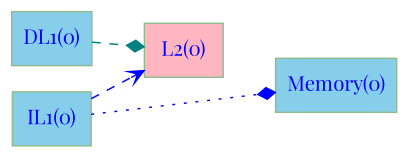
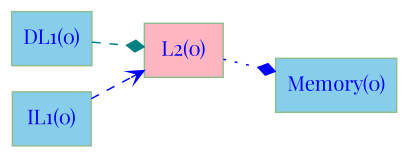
(174, 104) -> (241, 63)
